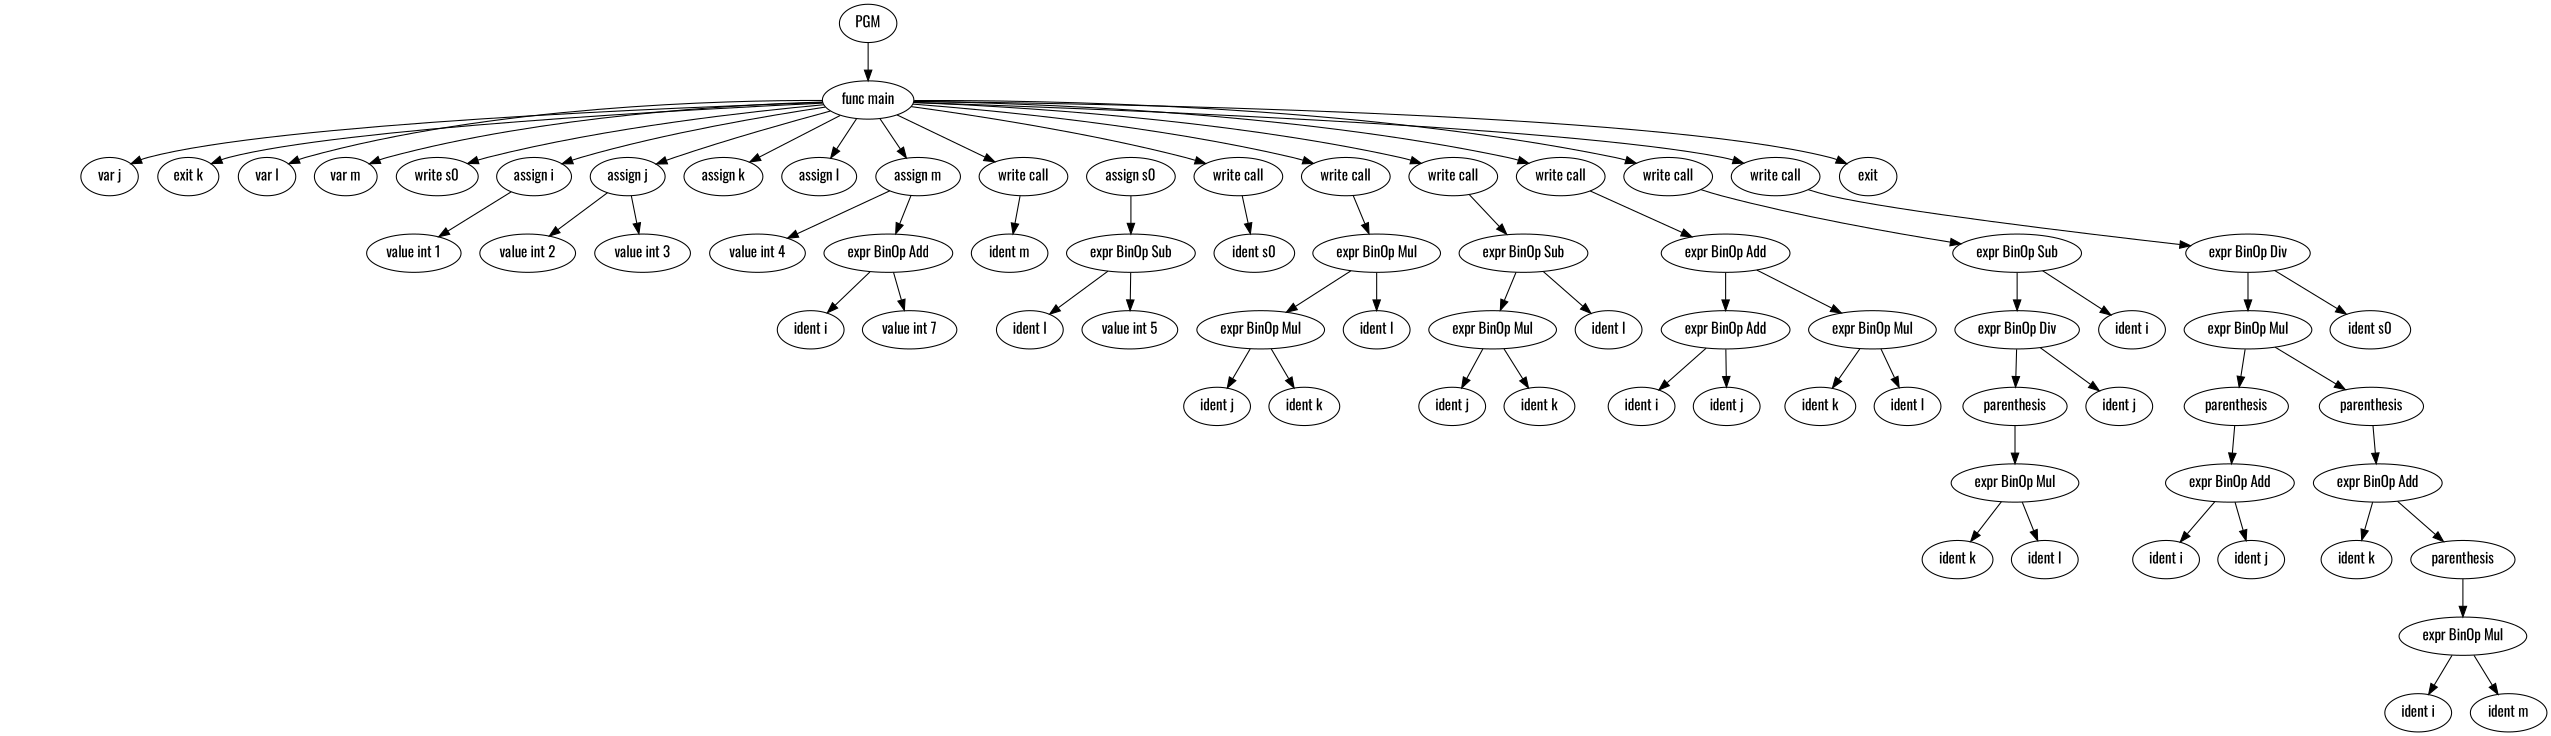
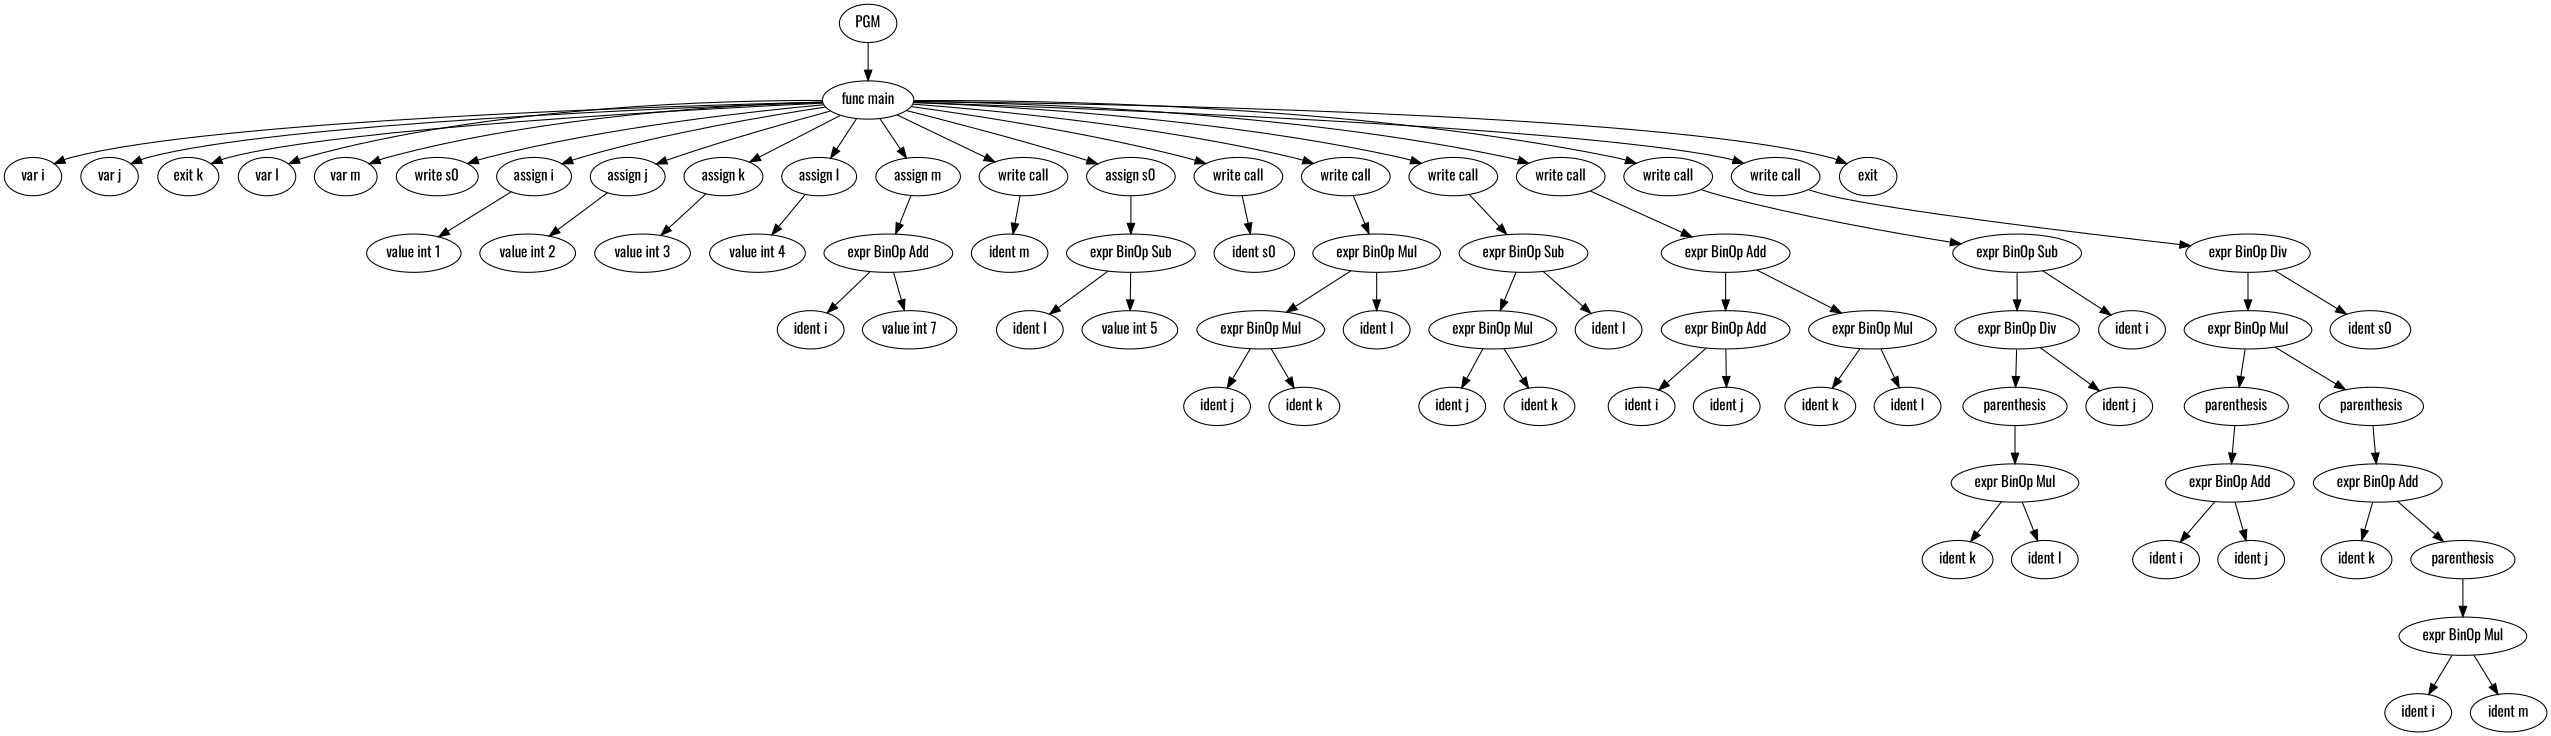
none -> (997, 134)
none -> (33, 177)
(634, 209) -> (687, 211)
(843, 212) -> (792, 210)
